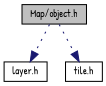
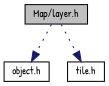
(54, 14) -> (56, 14)
(26, 72) -> (27, 72)
